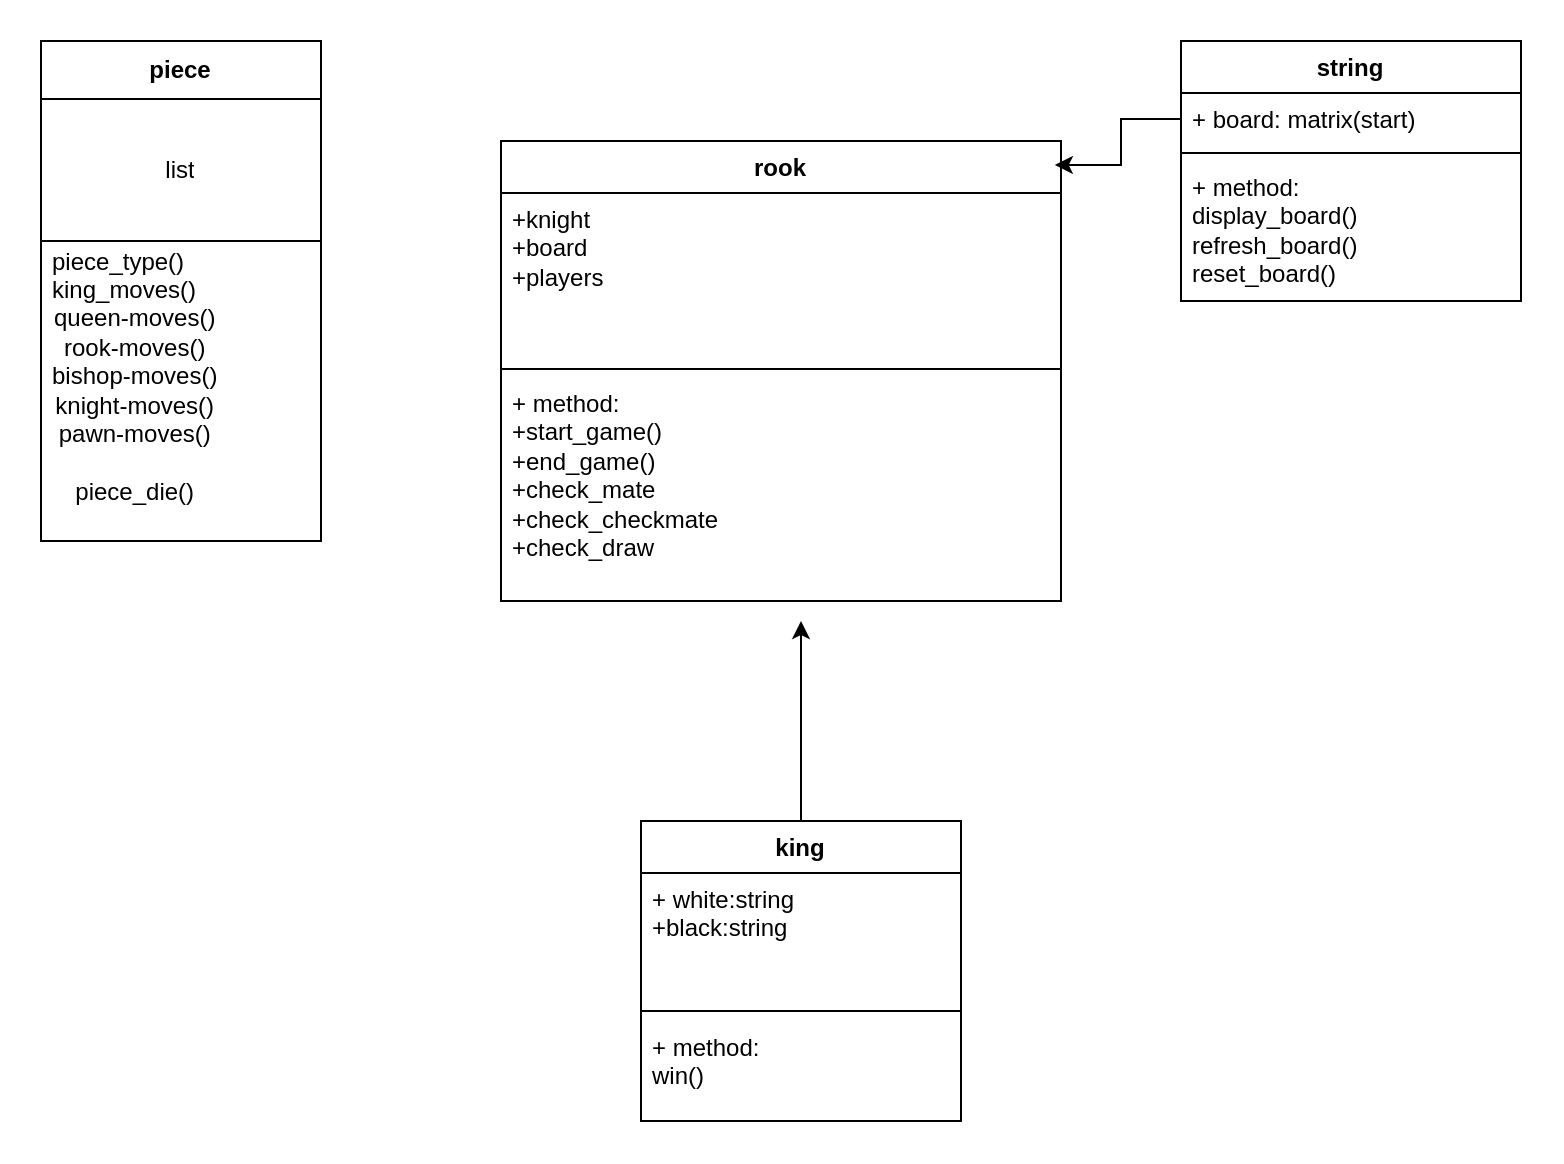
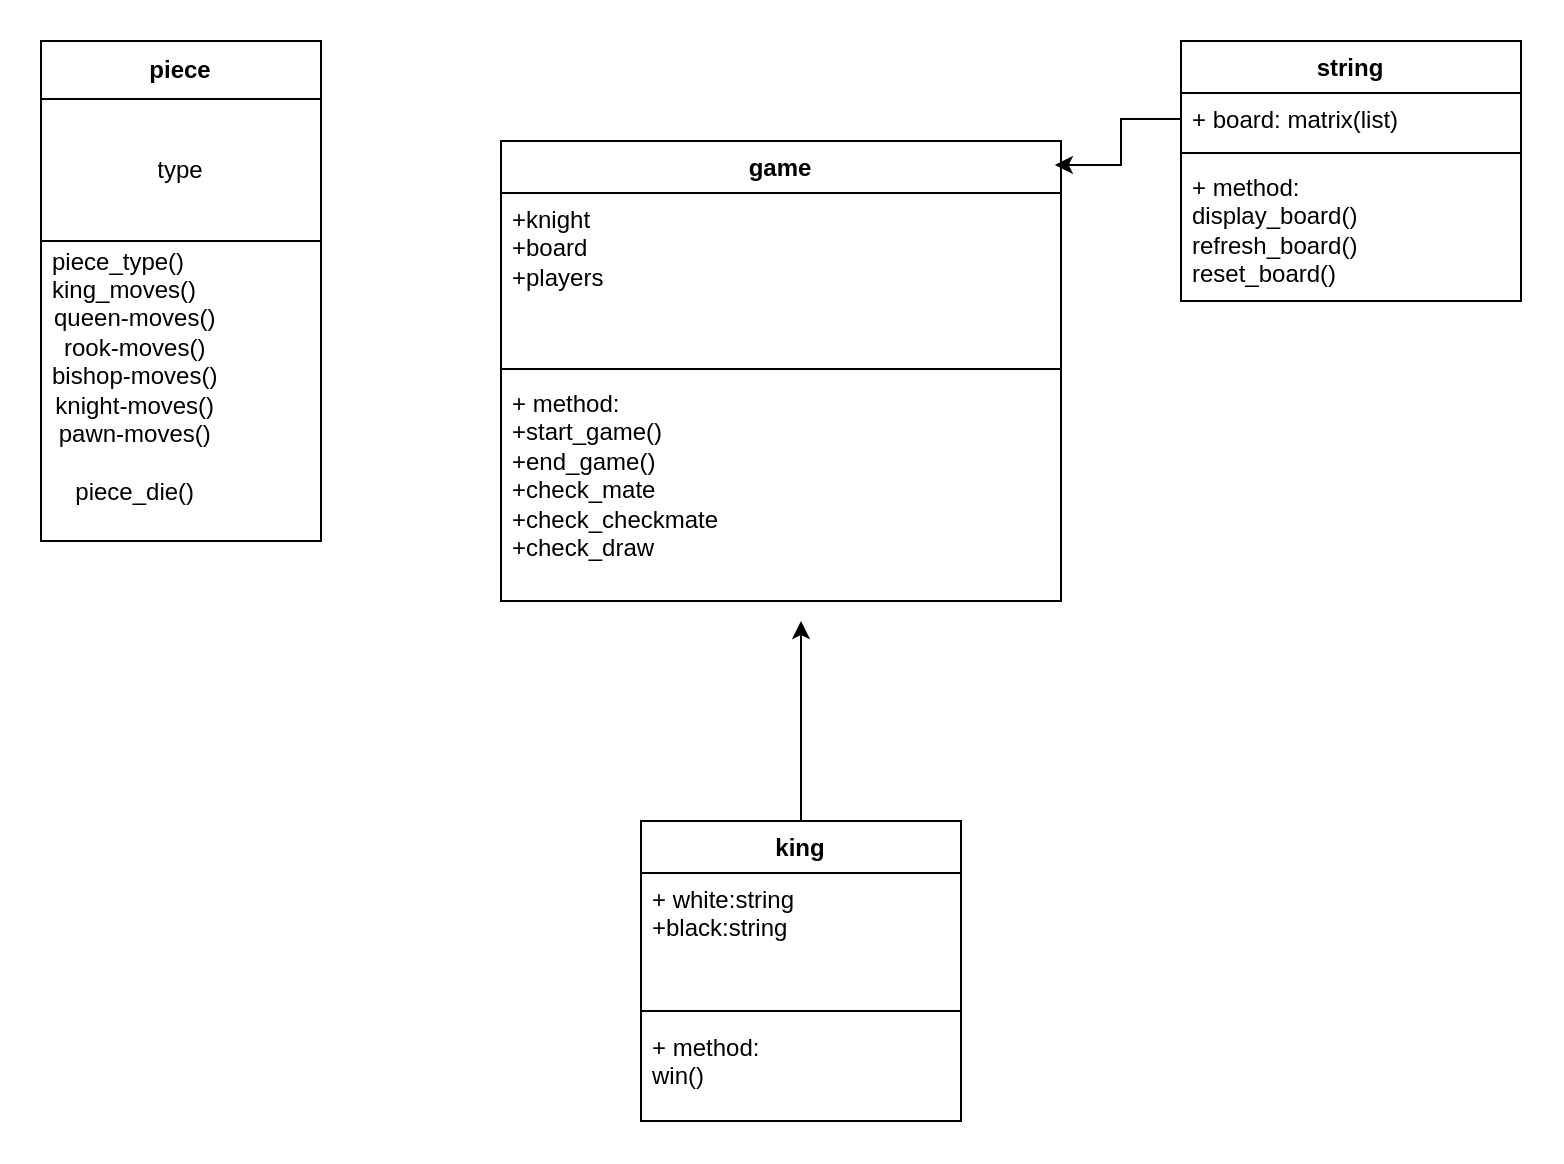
(1328, 121) -> (1315, 121)
(781, 169) -> (781, 169)
(181, 171) -> (181, 171)
